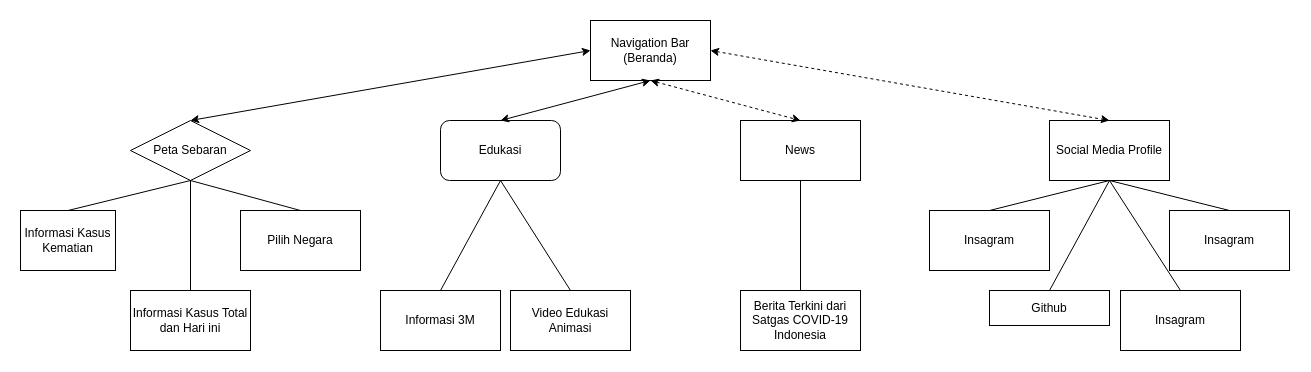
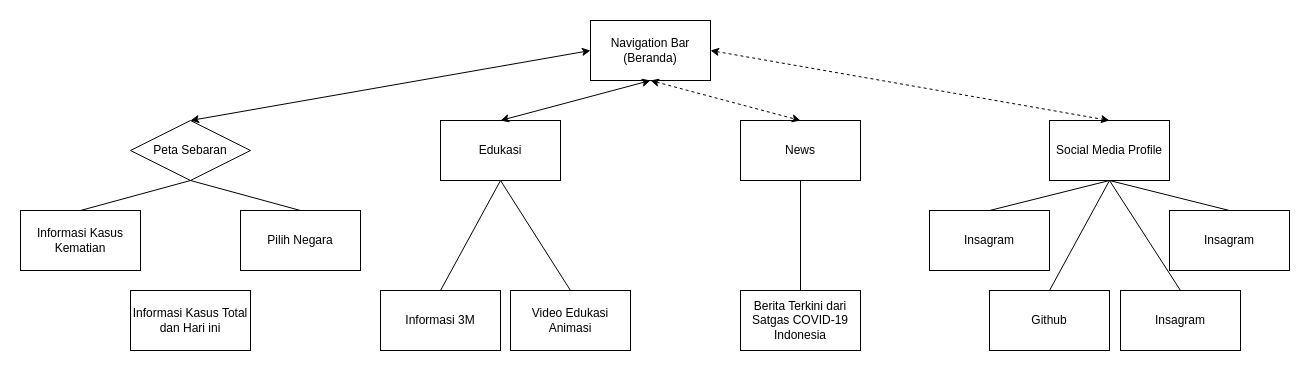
(501, 151) -> (501, 151)
(191, 237) -> none
(68, 241) -> (81, 241)
(1050, 308) -> (1050, 321)
